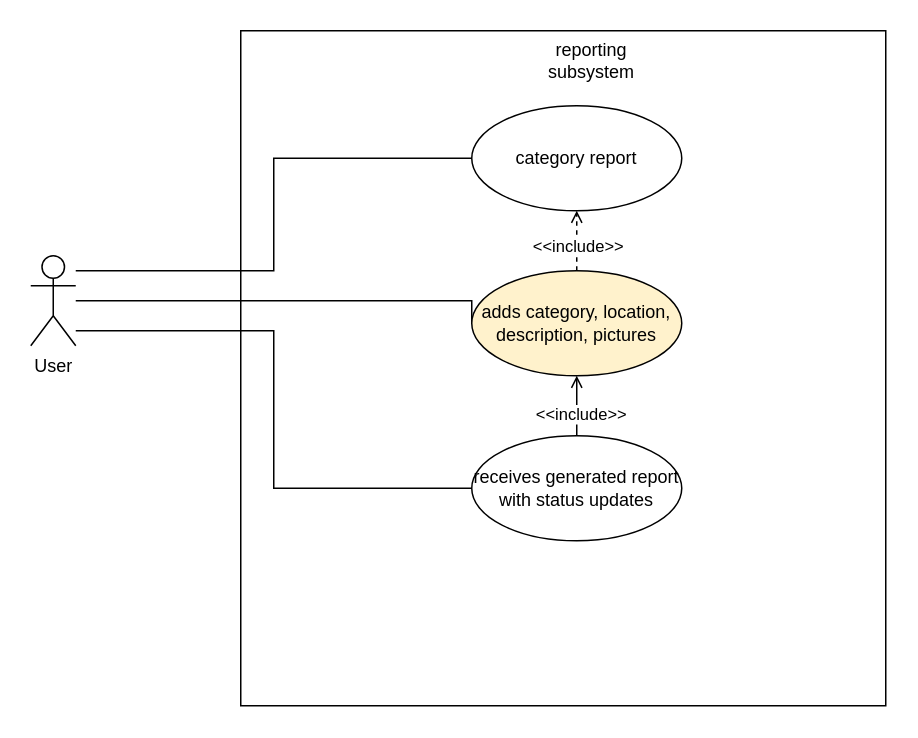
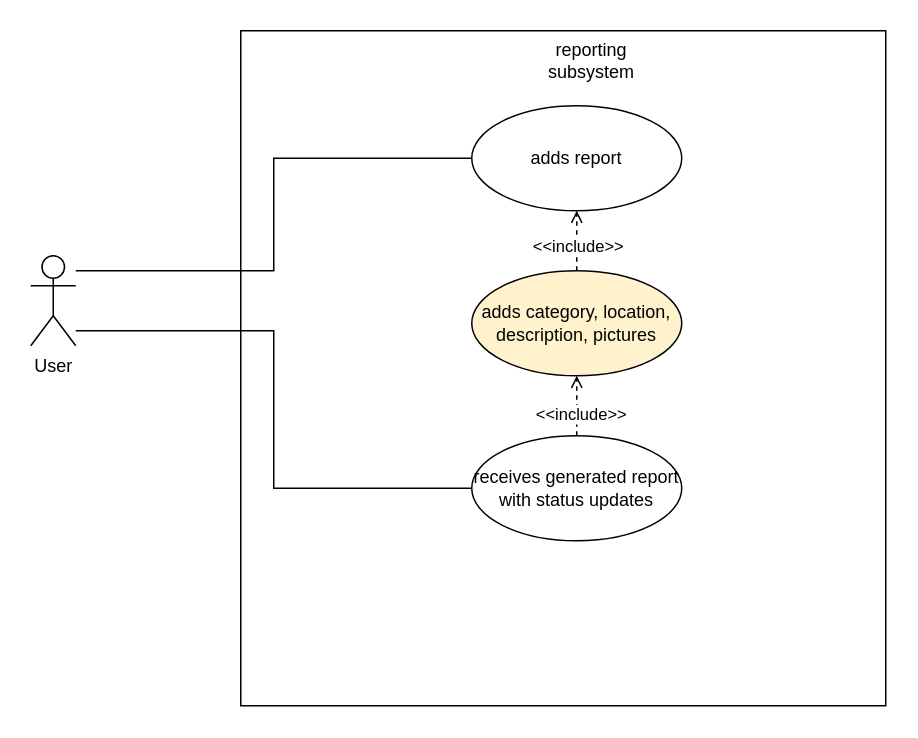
(577, 158) -> (577, 158)
(283, 301) -> none
(577, 393) -> (577, 393)
